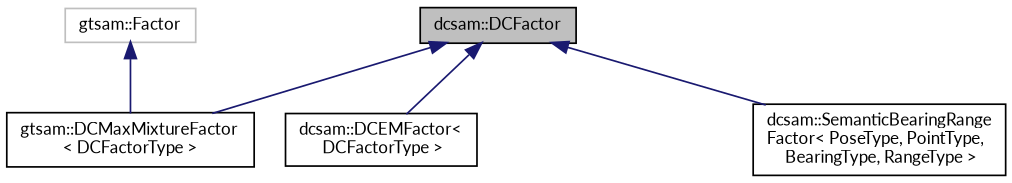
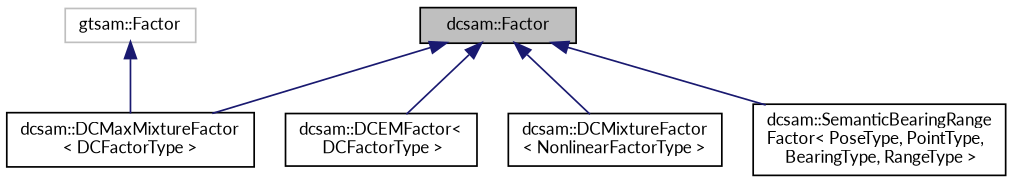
(498, 25) -> (498, 25)
(130, 140) -> (130, 140)
none -> (615, 140)
